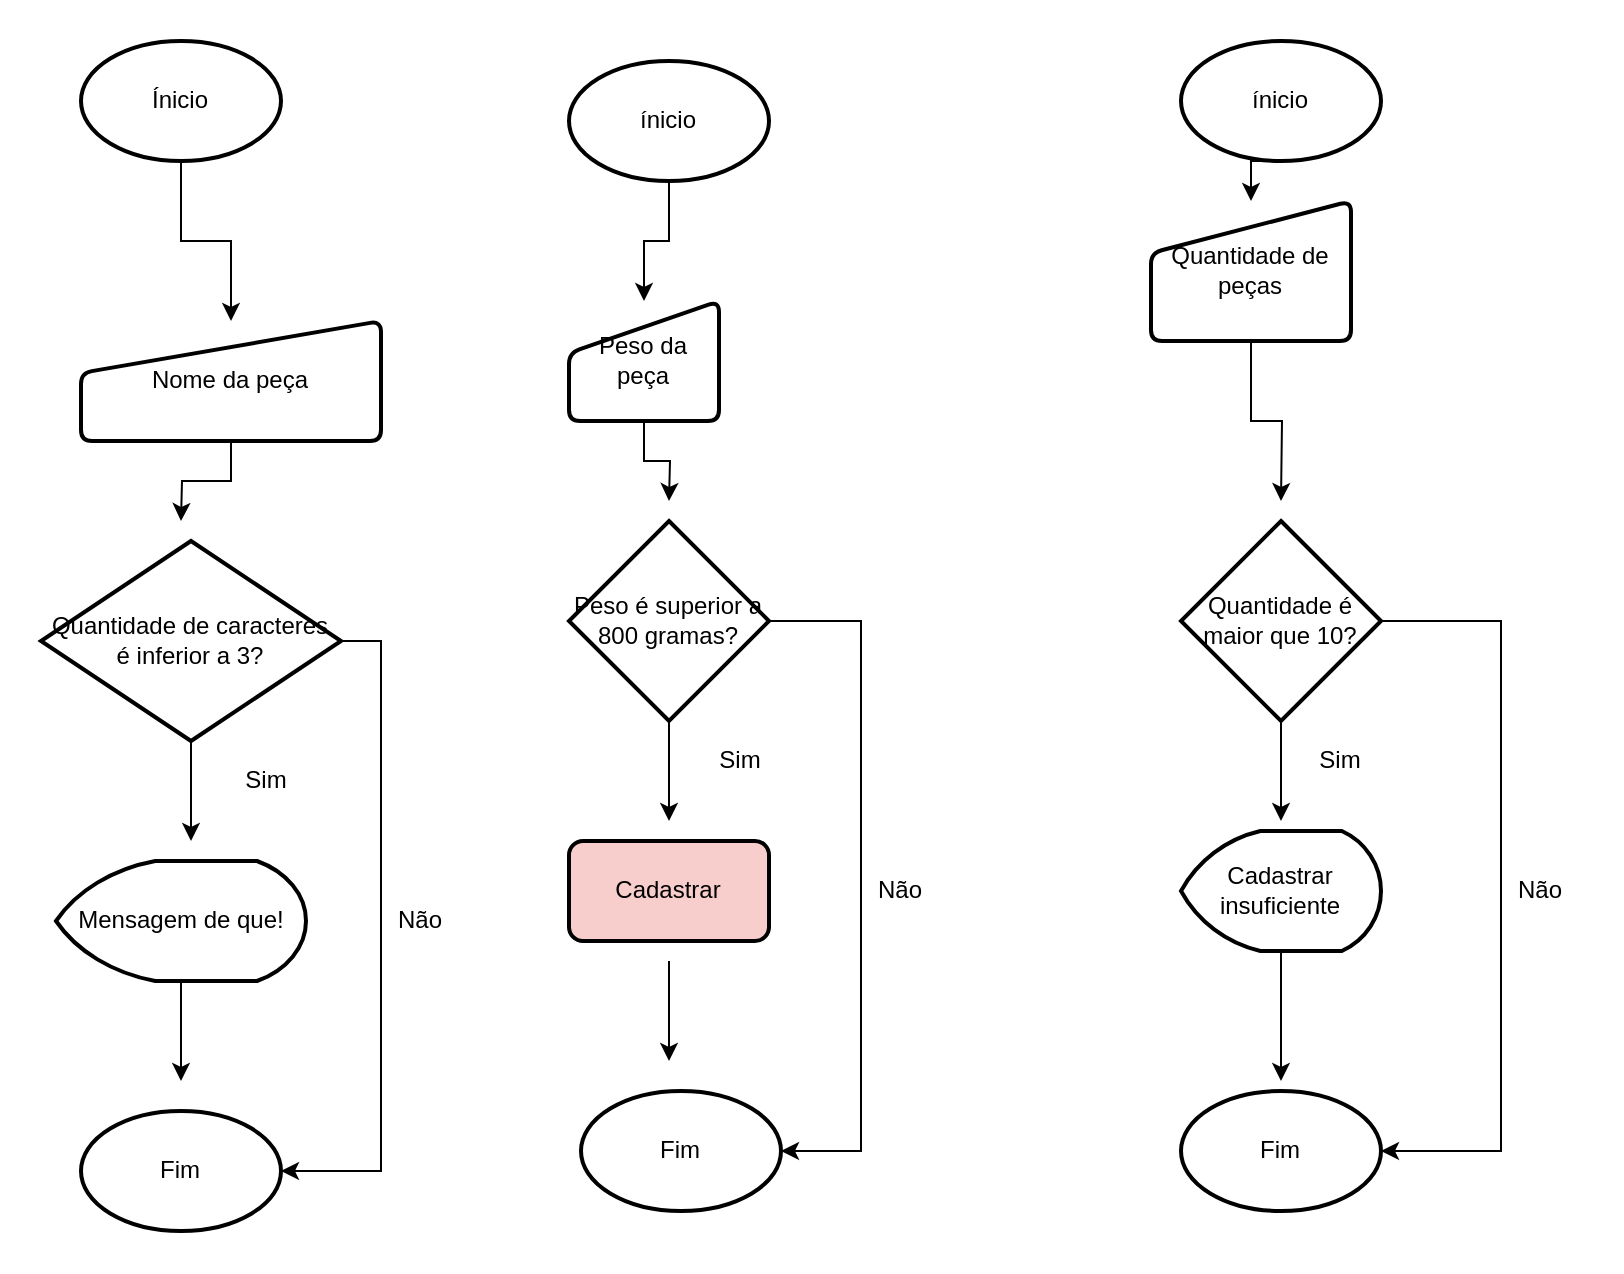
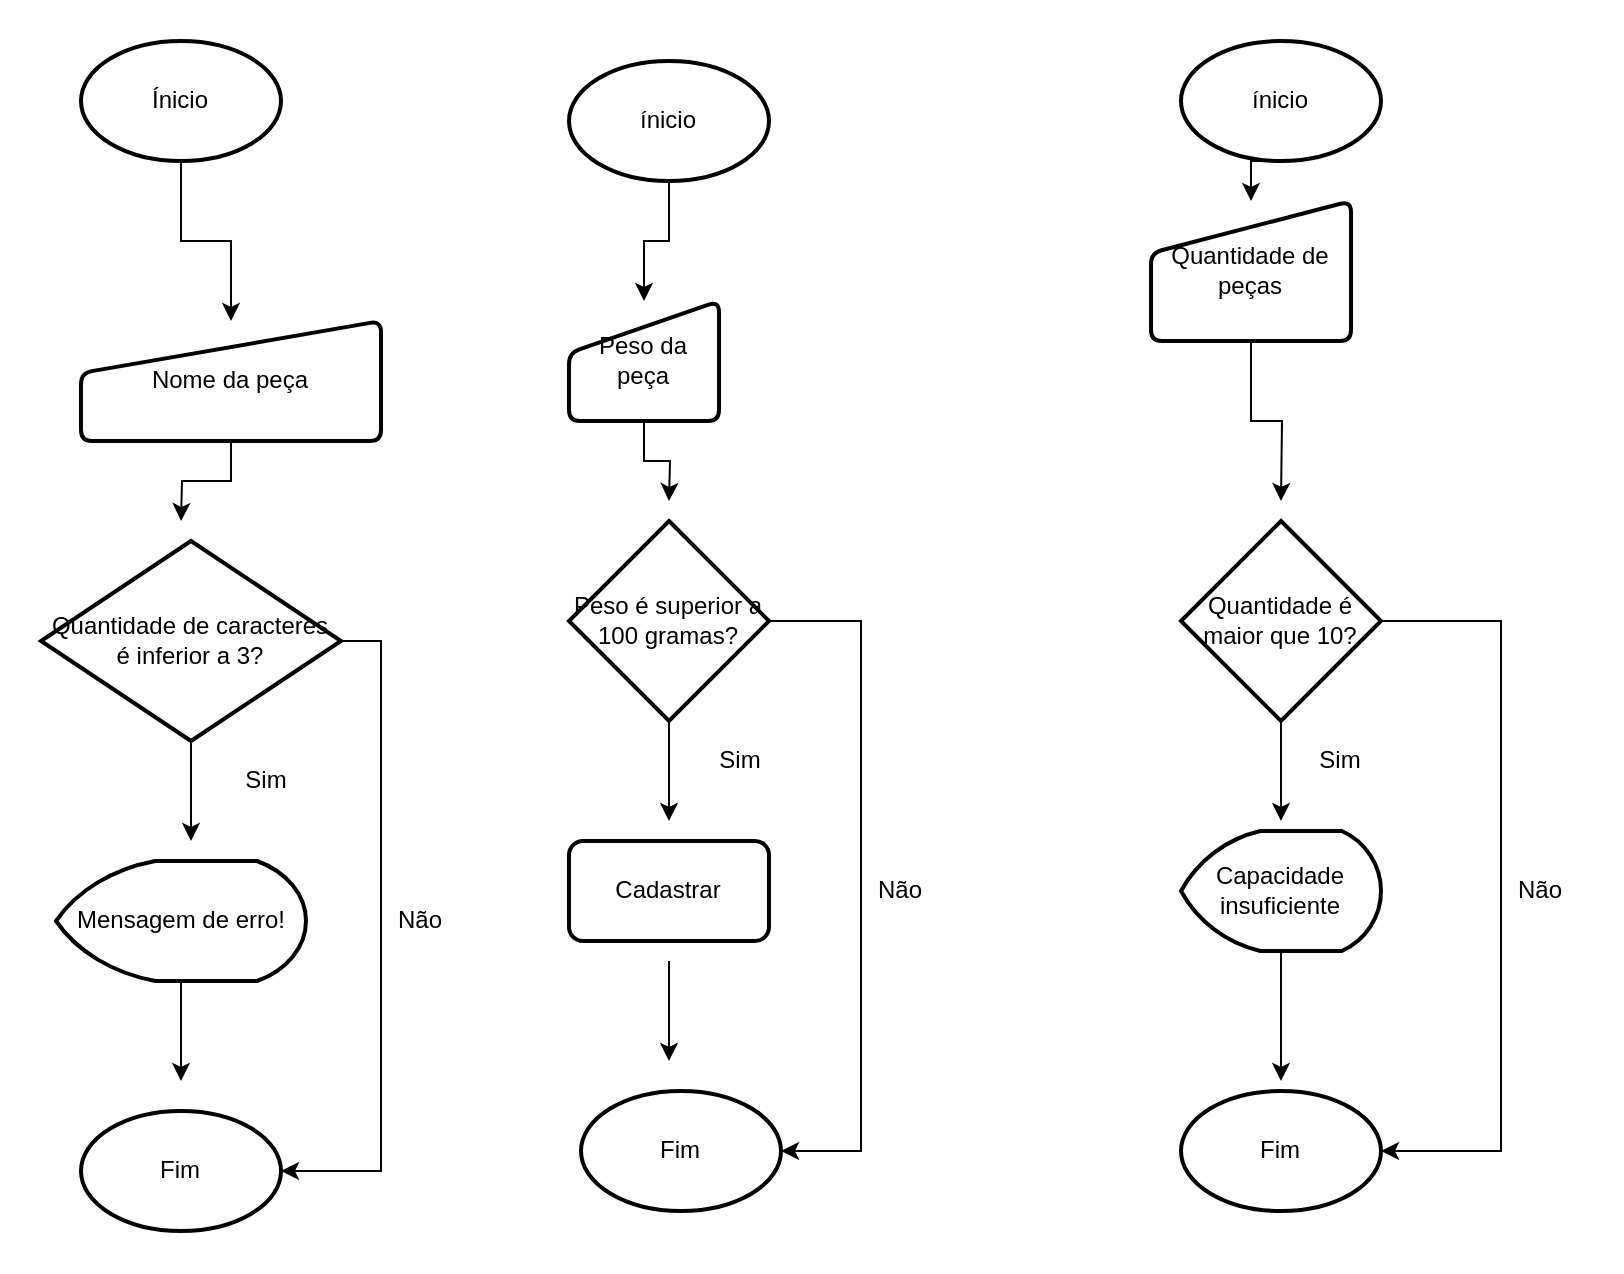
(669, 621) -> (669, 621)
(669, 891) -> (669, 891)
(1281, 891) -> (1281, 891)
(182, 921) -> (182, 921)
